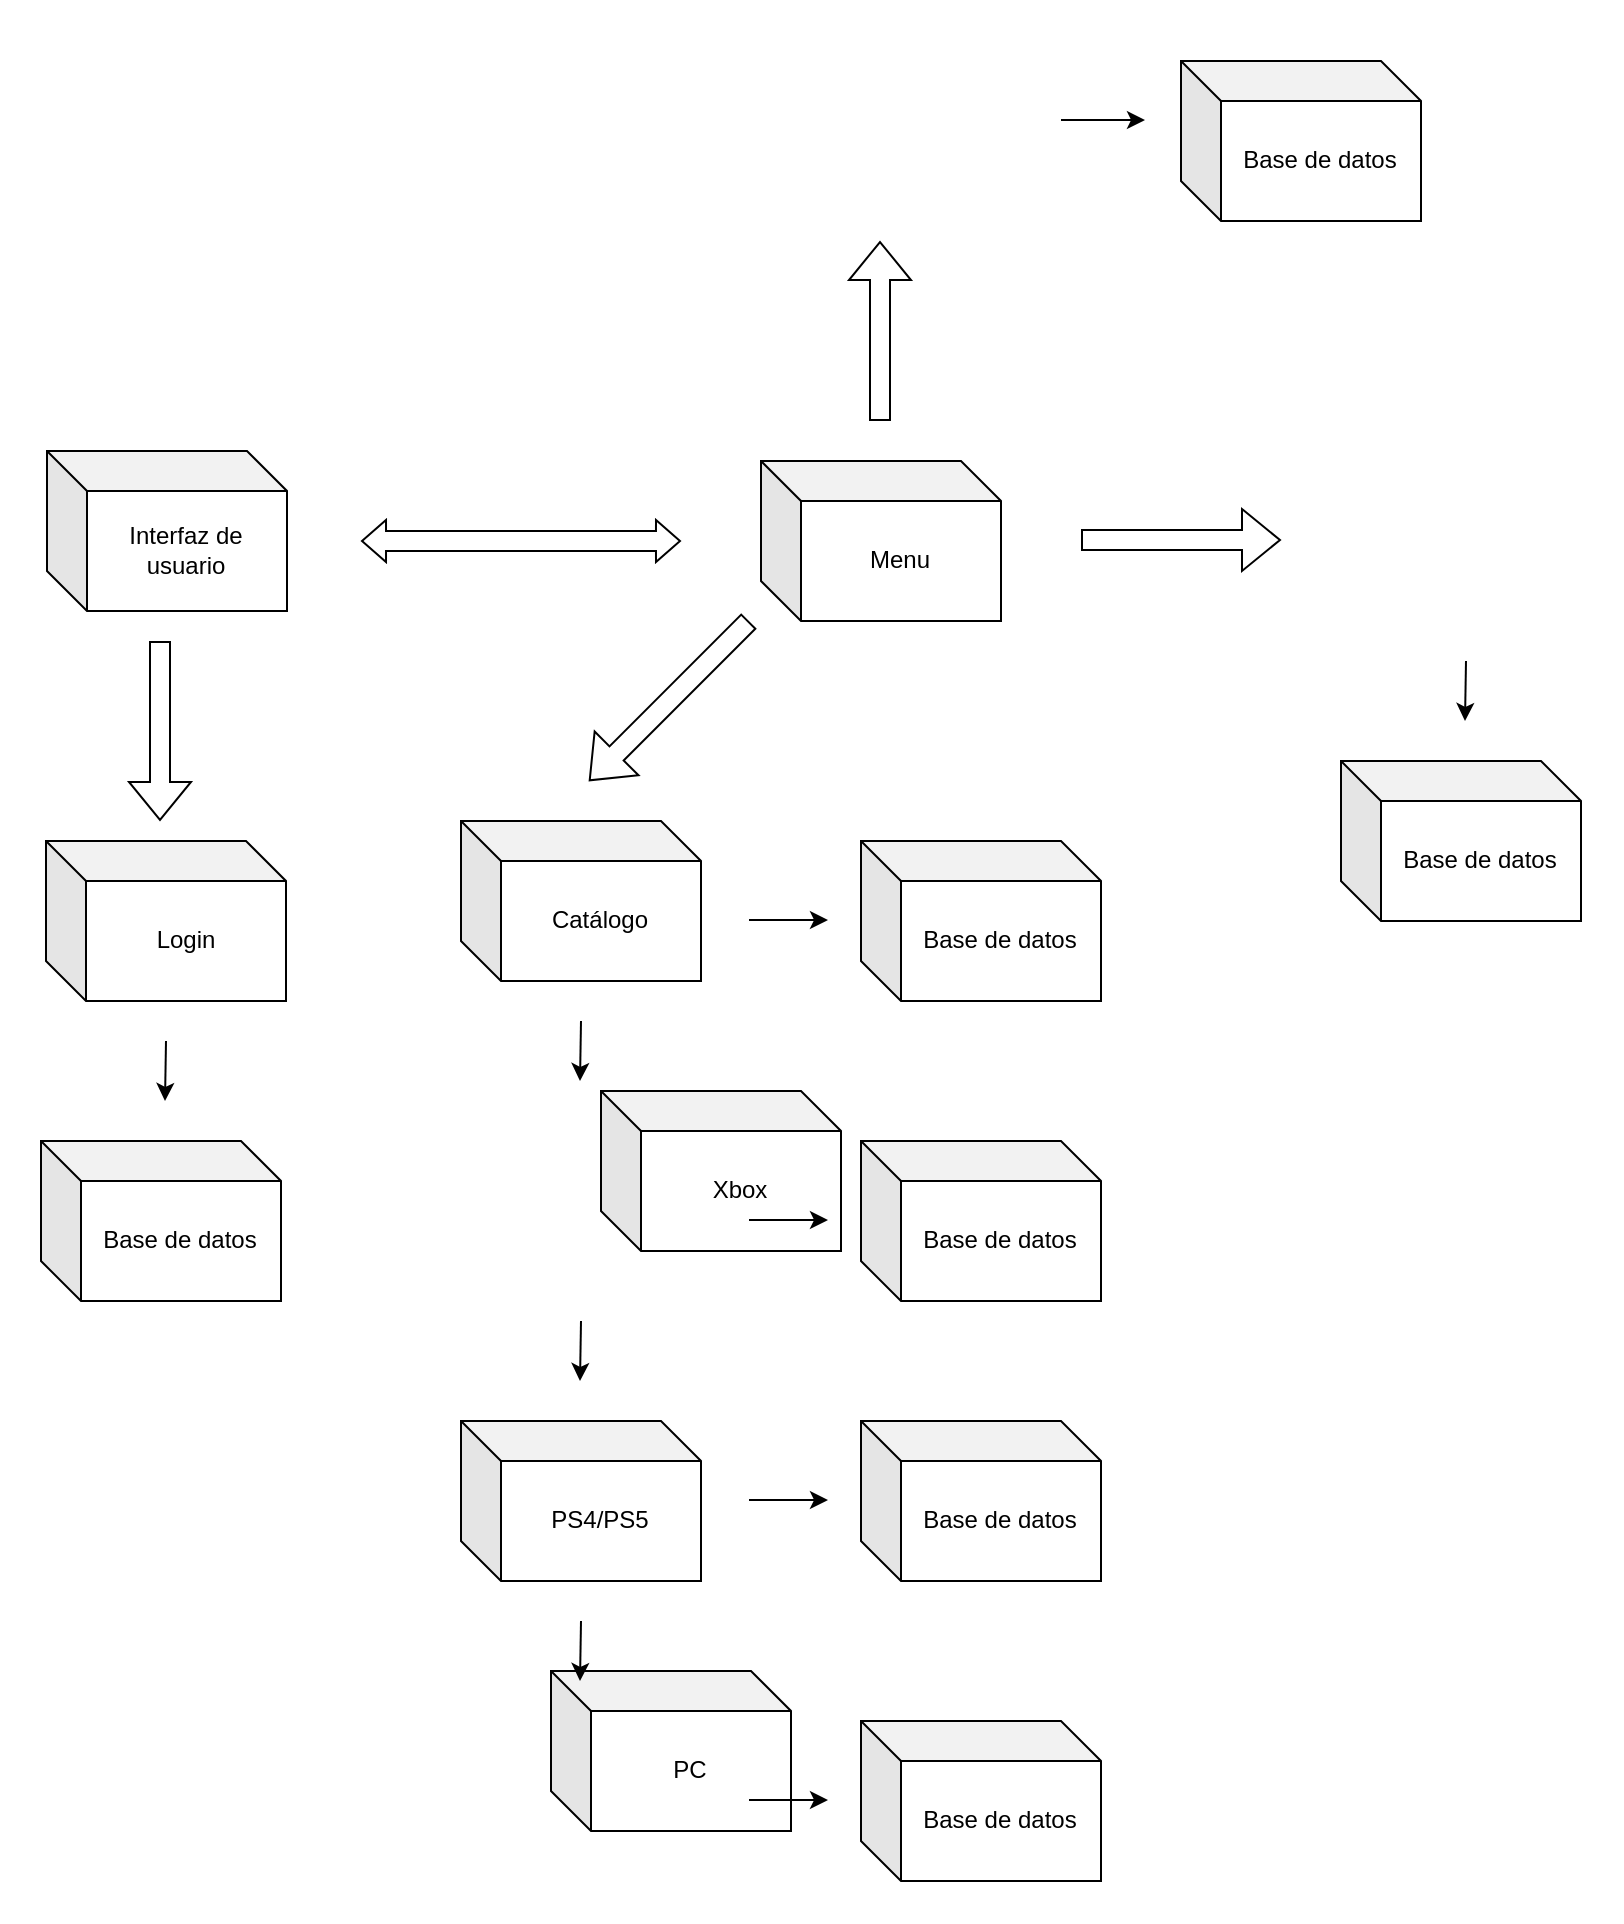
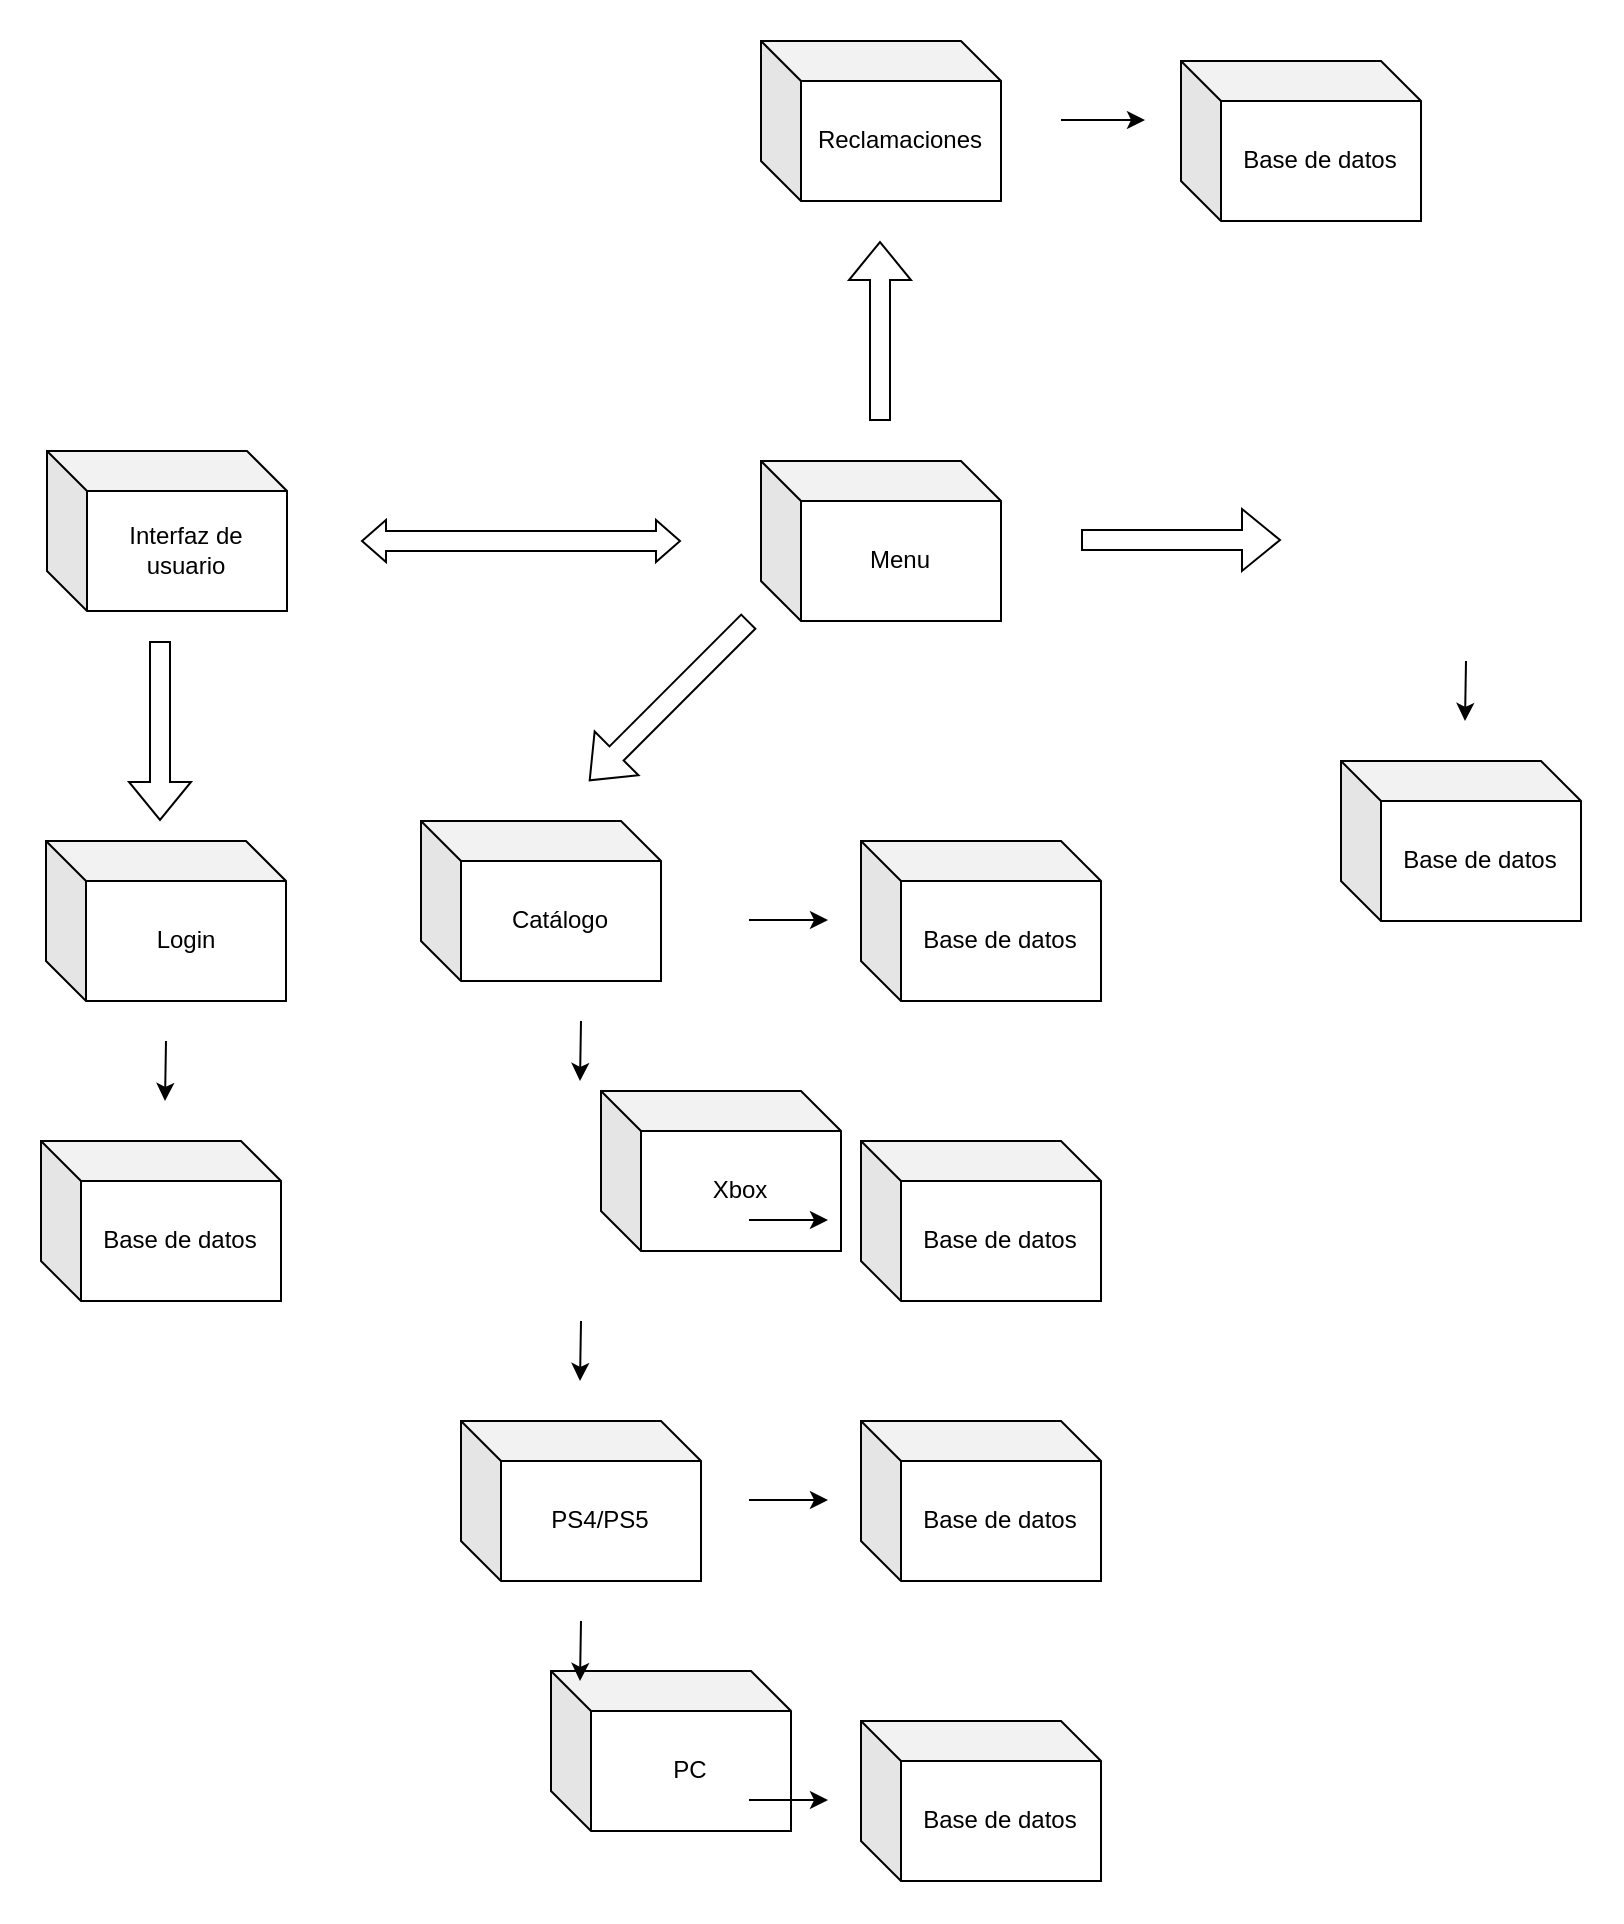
none -> (881, 121)
(581, 901) -> (541, 901)
